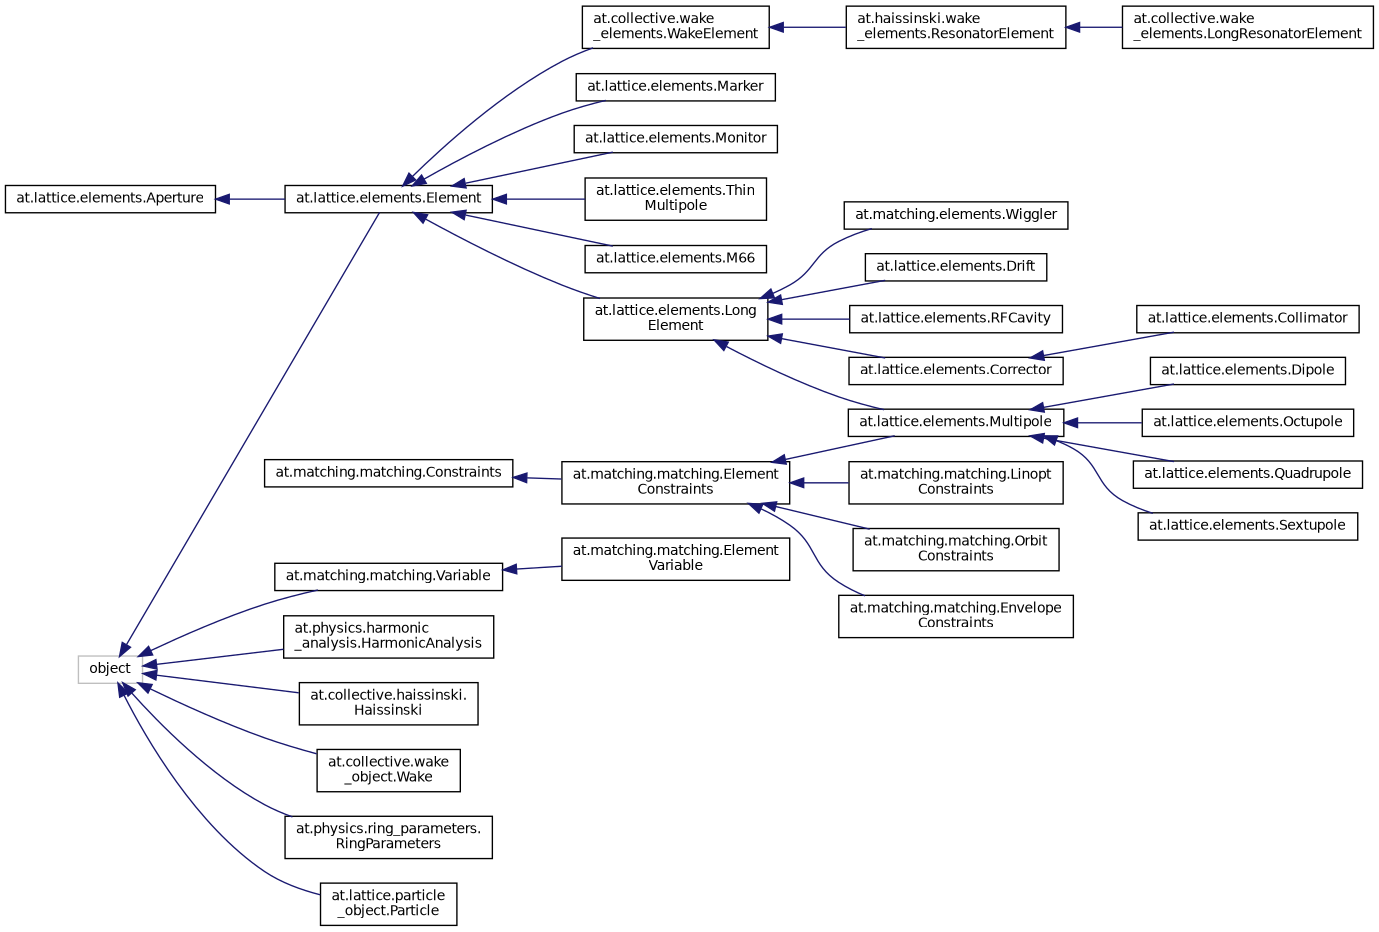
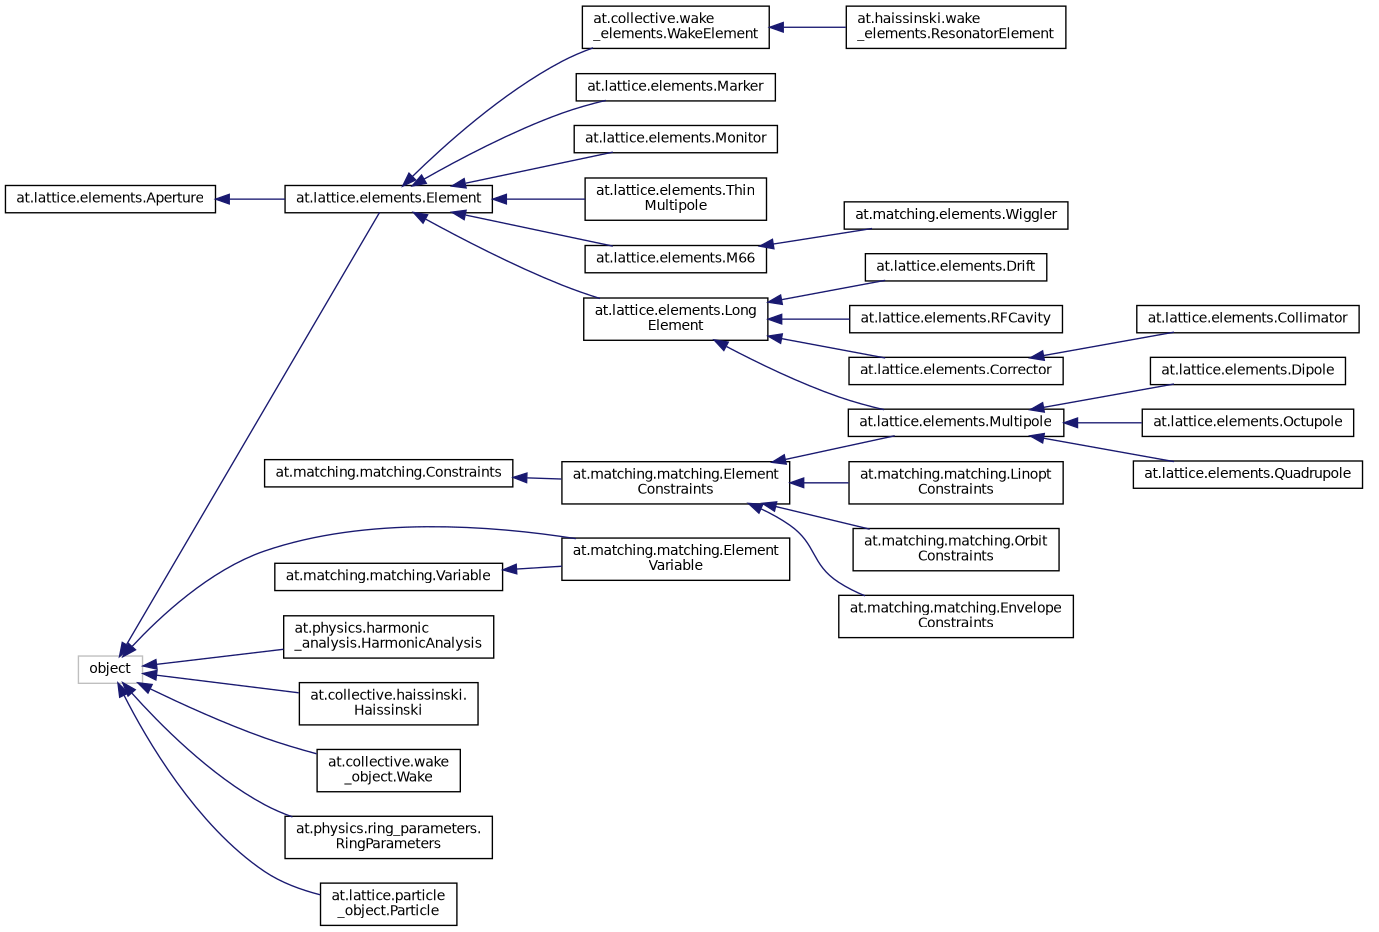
(1248, 27) -> none
(819, 256) -> (823, 236)
(1248, 526) -> none
(233, 615) -> (337, 534)
